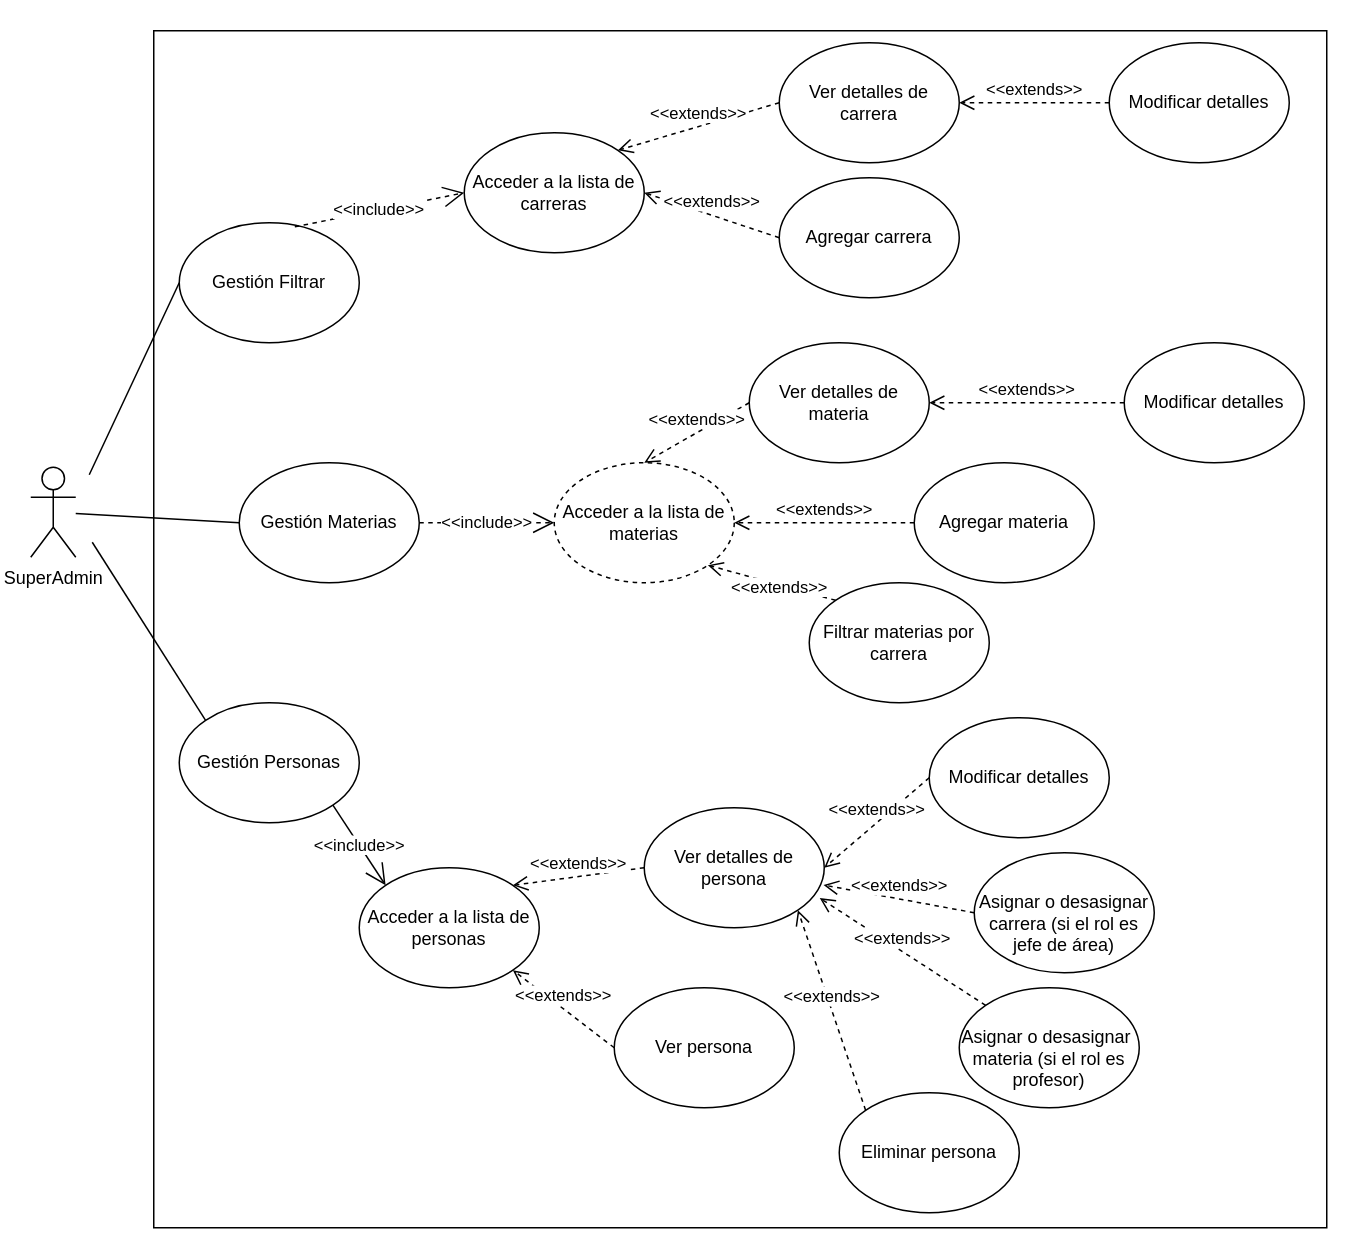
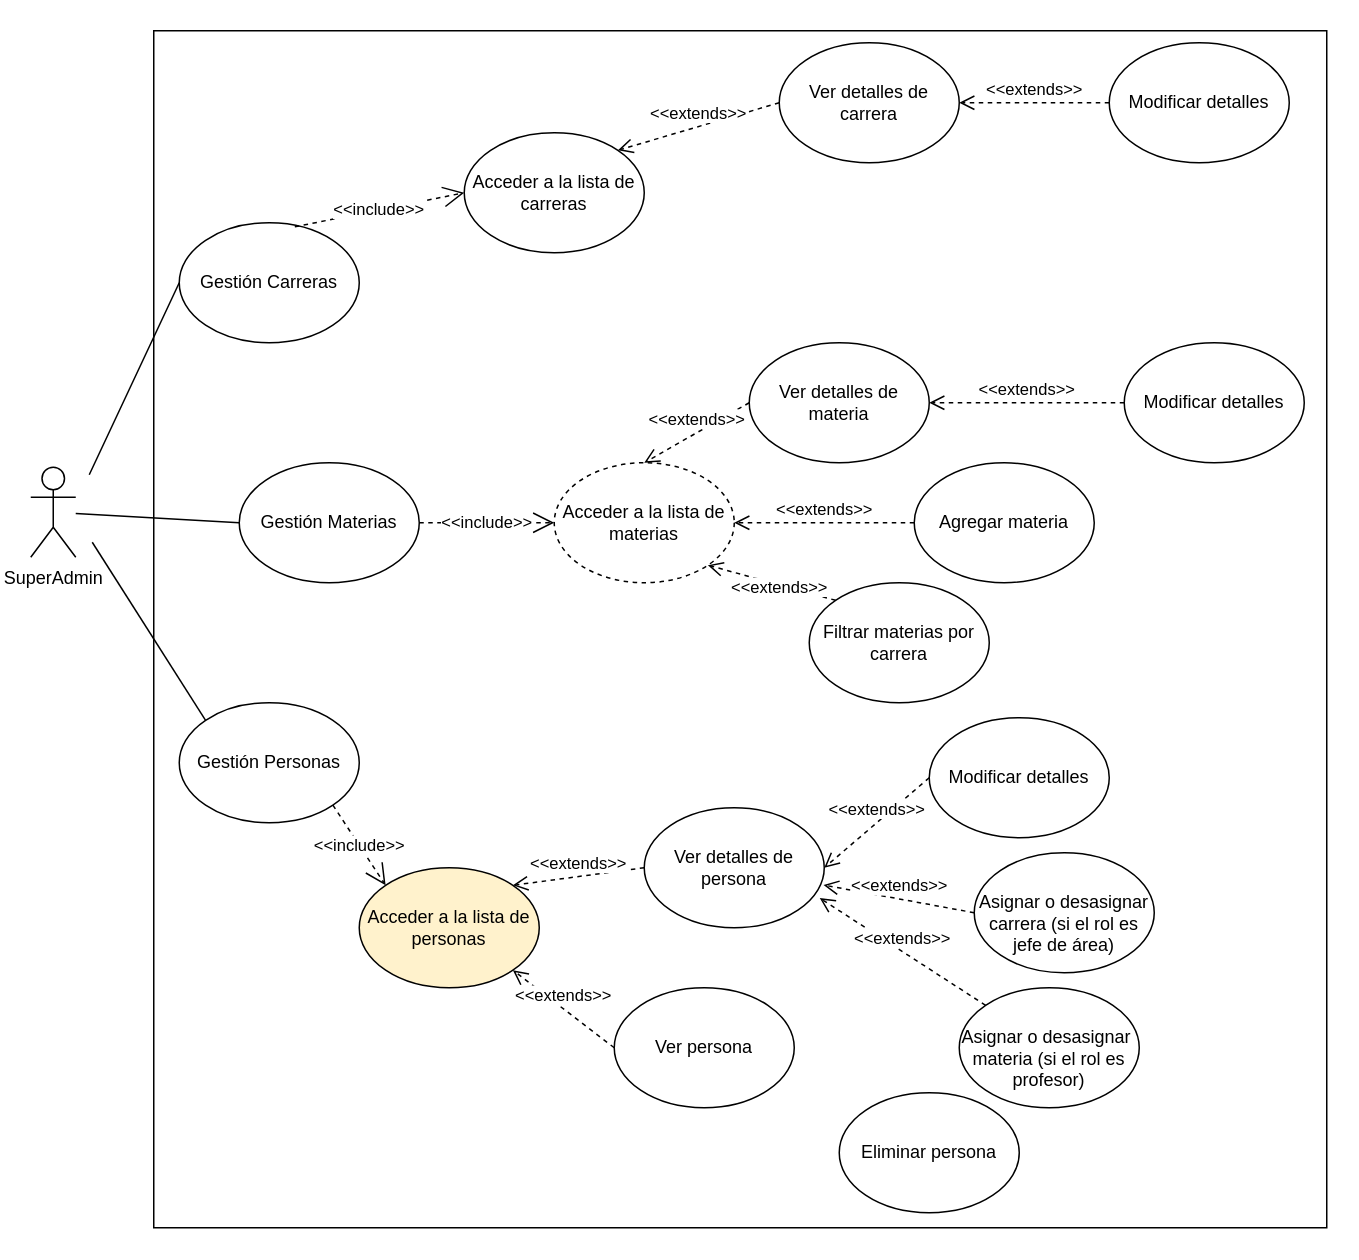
(739, 224) -> none
(869, 238) -> none
(269, 283) -> (269, 283)
(343, 821) -> (343, 821)
(449, 928) -> (449, 928)
(832, 1012) -> none
